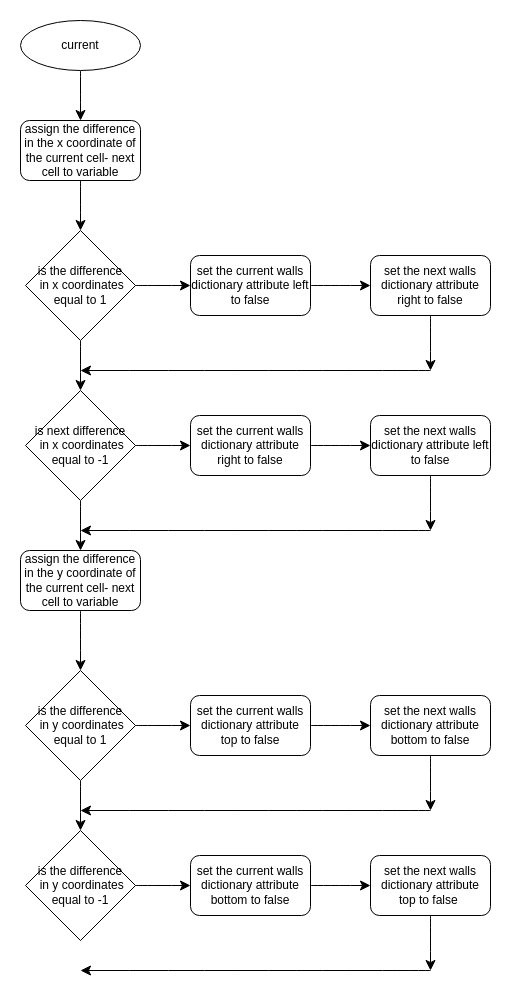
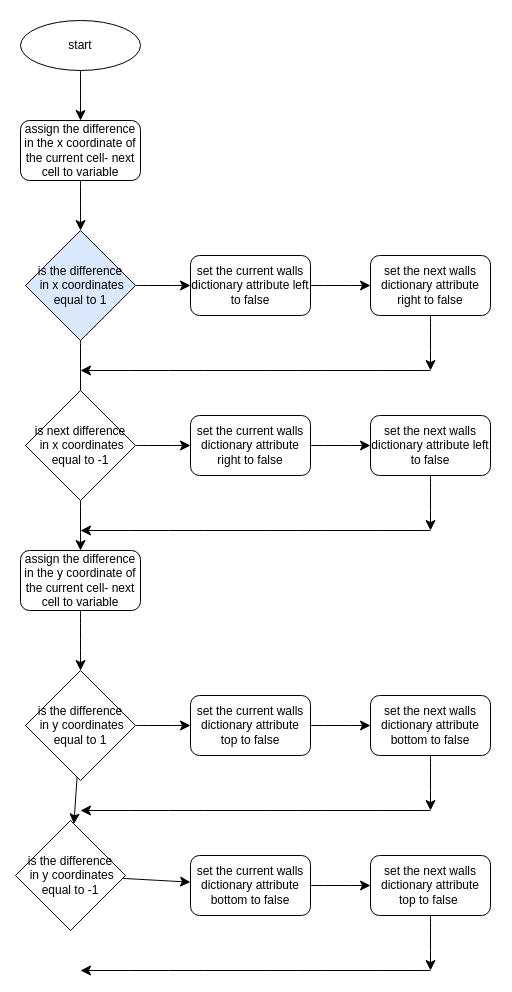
(81, 46) -> (81, 46)
(81, 286) -> (81, 286)
(81, 381) -> (81, 384)
(81, 886) -> (71, 876)
